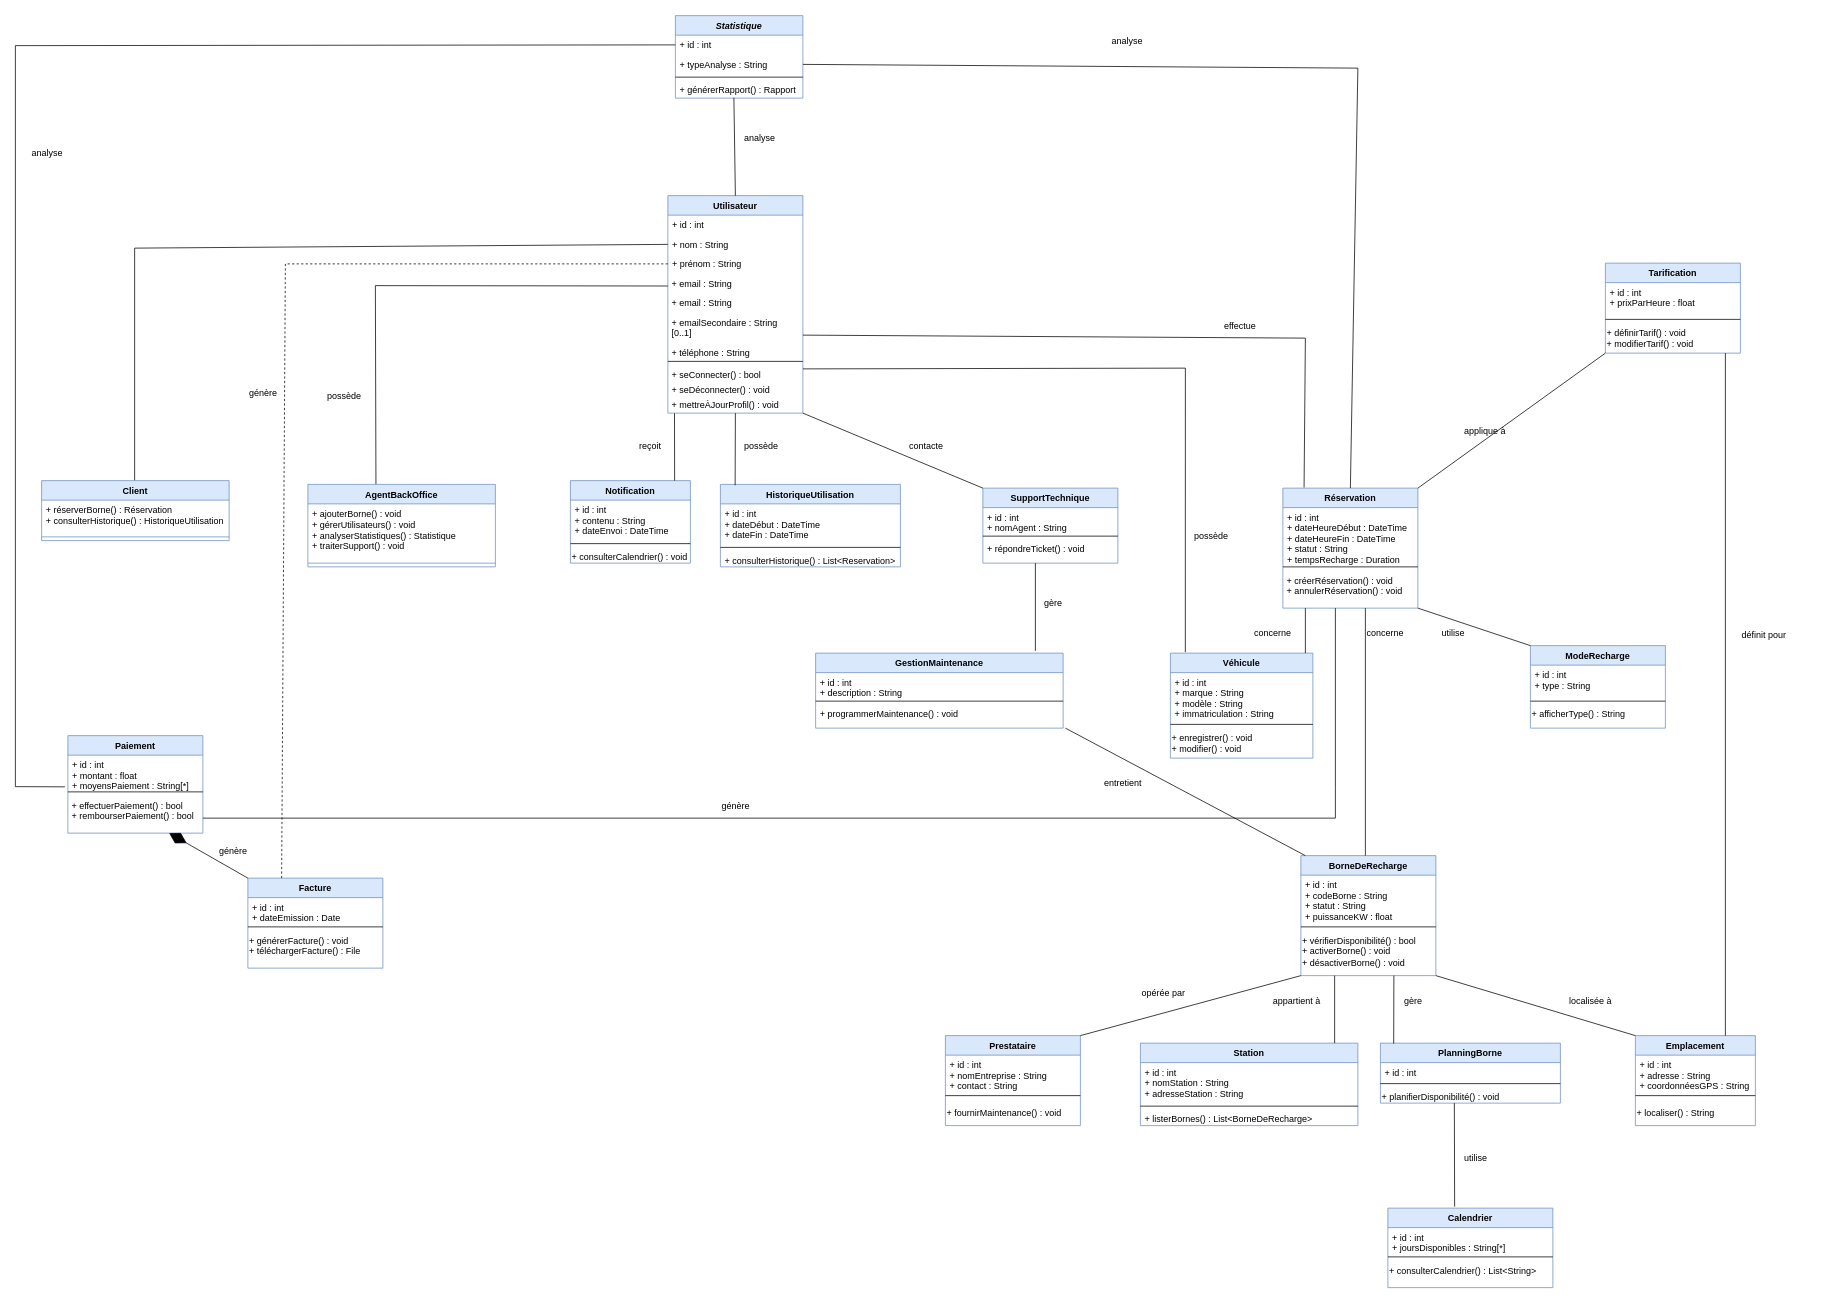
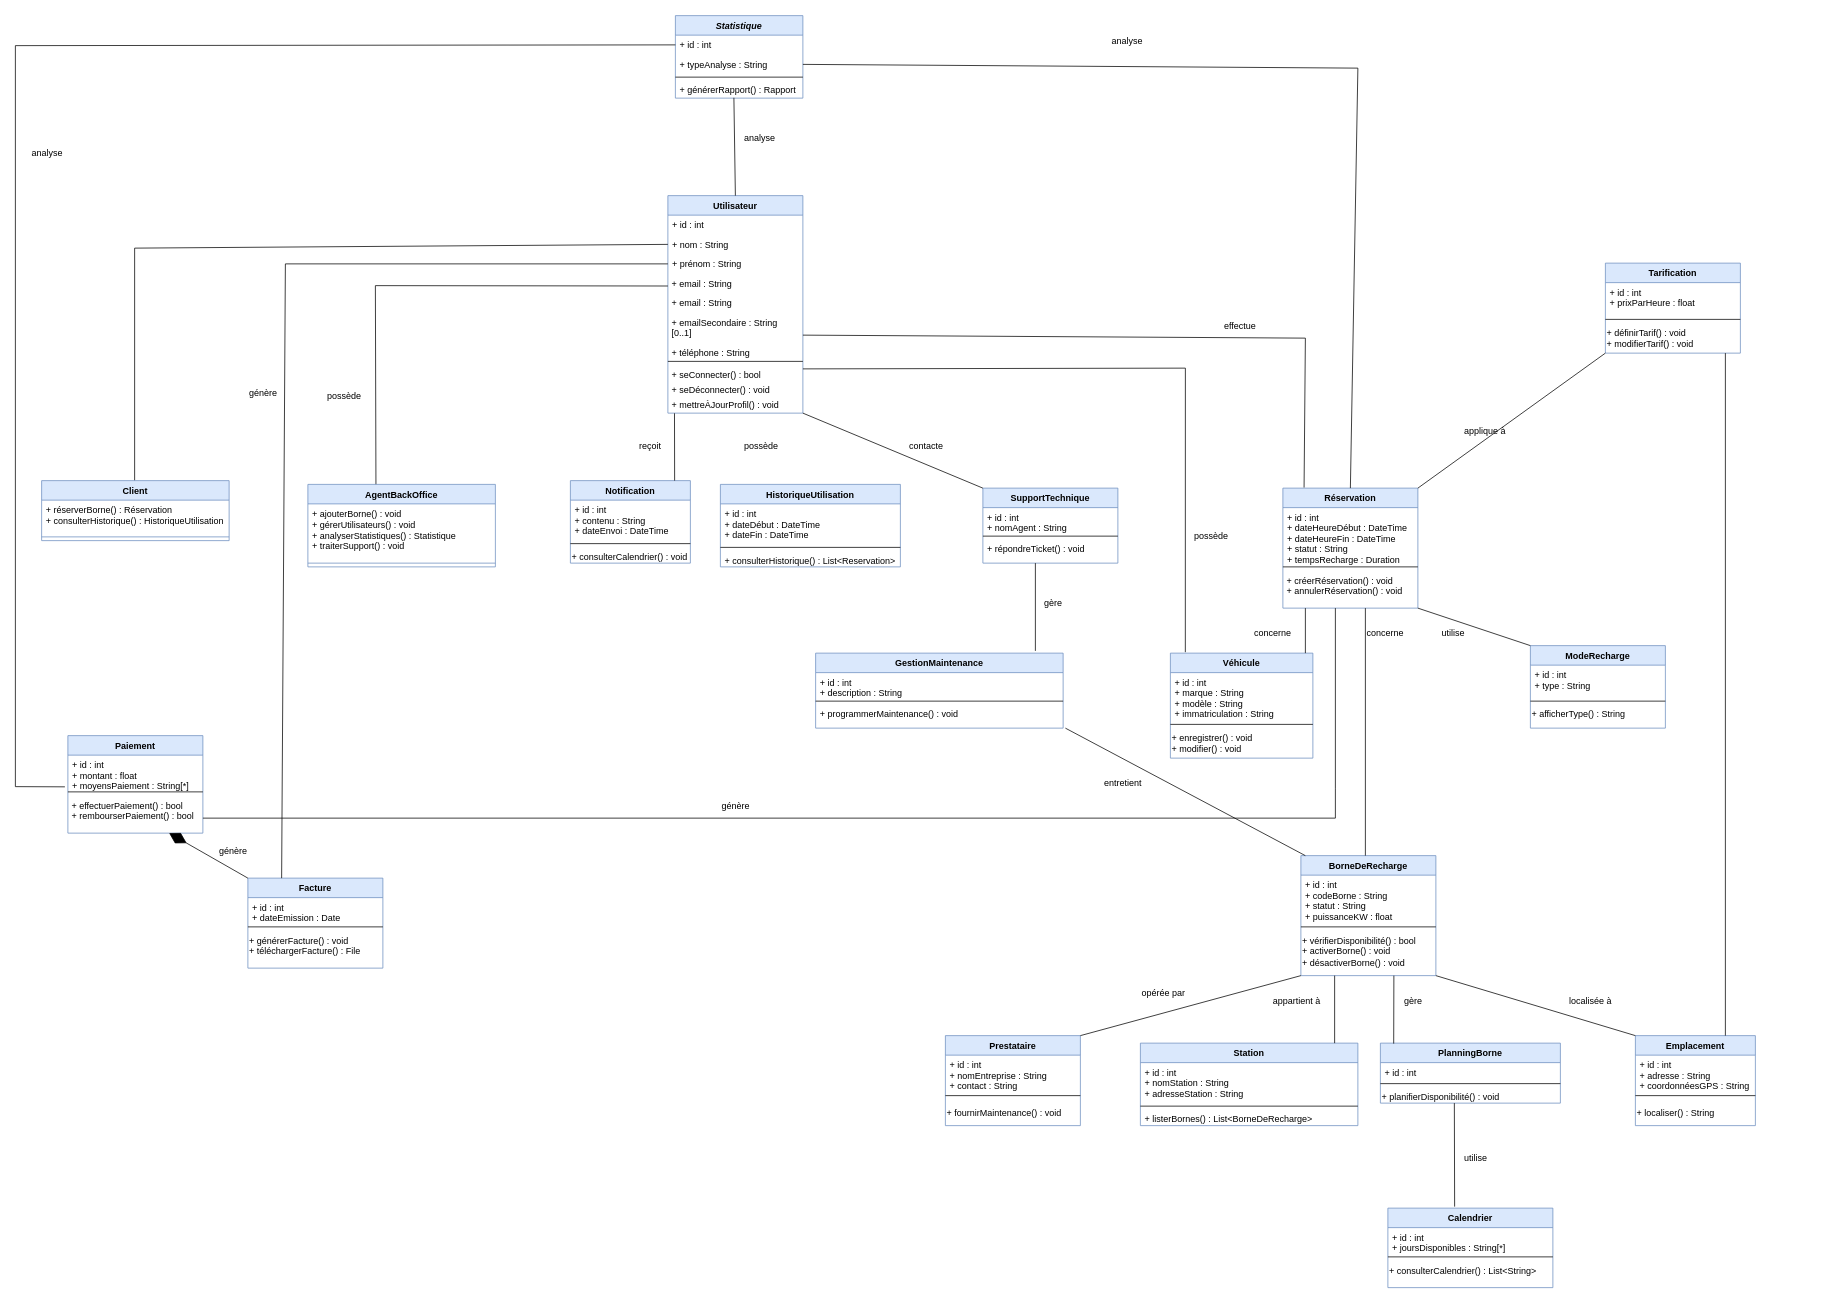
(285, 381) -> (285, 381)
(735, 450) -> none
(1774, 638) -> none
